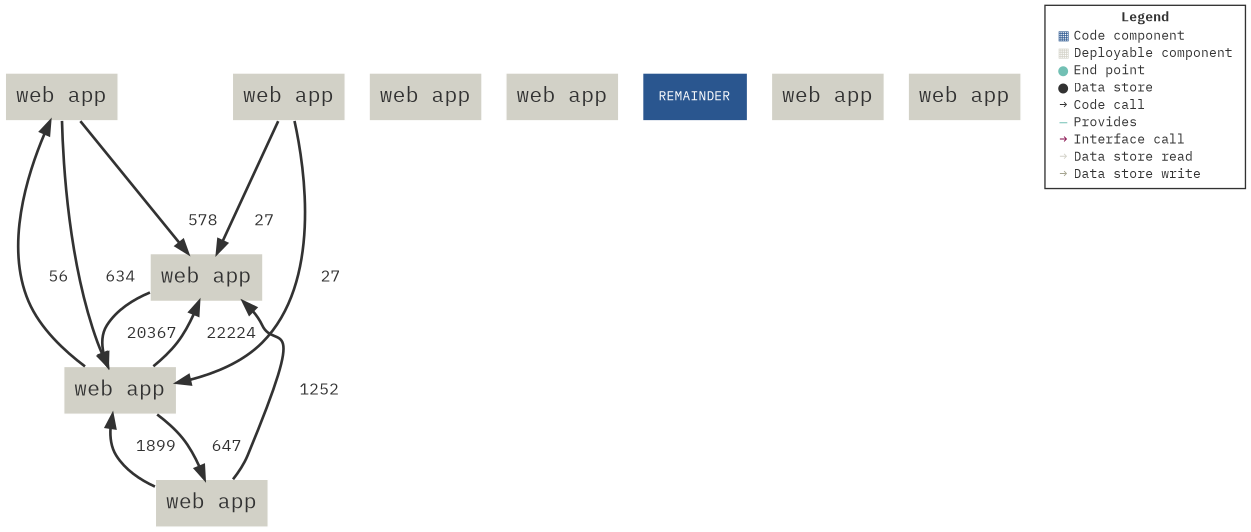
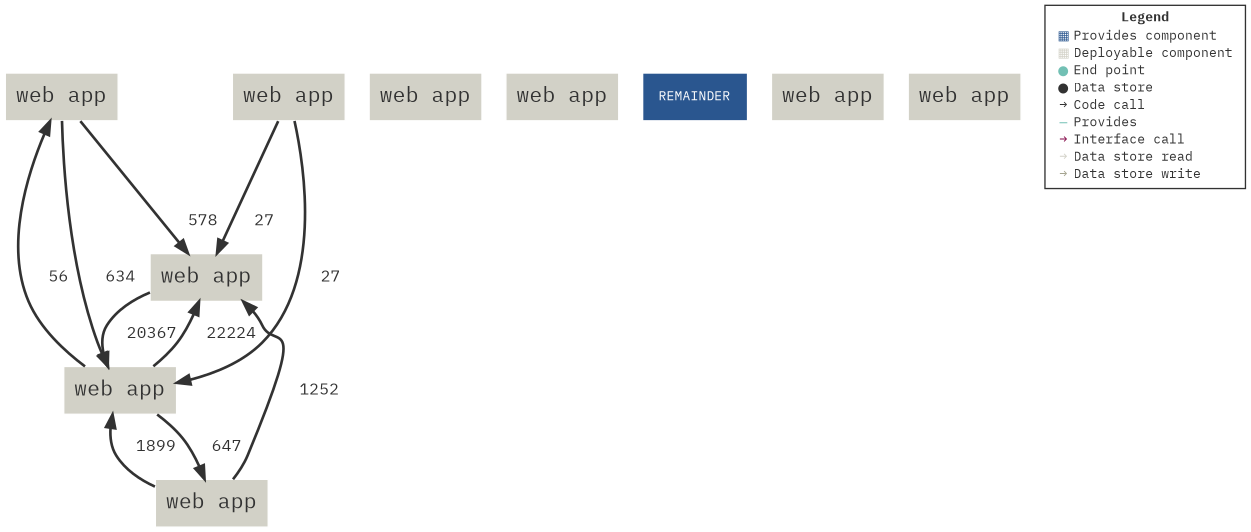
(1130, 36) -> (1146, 36)
